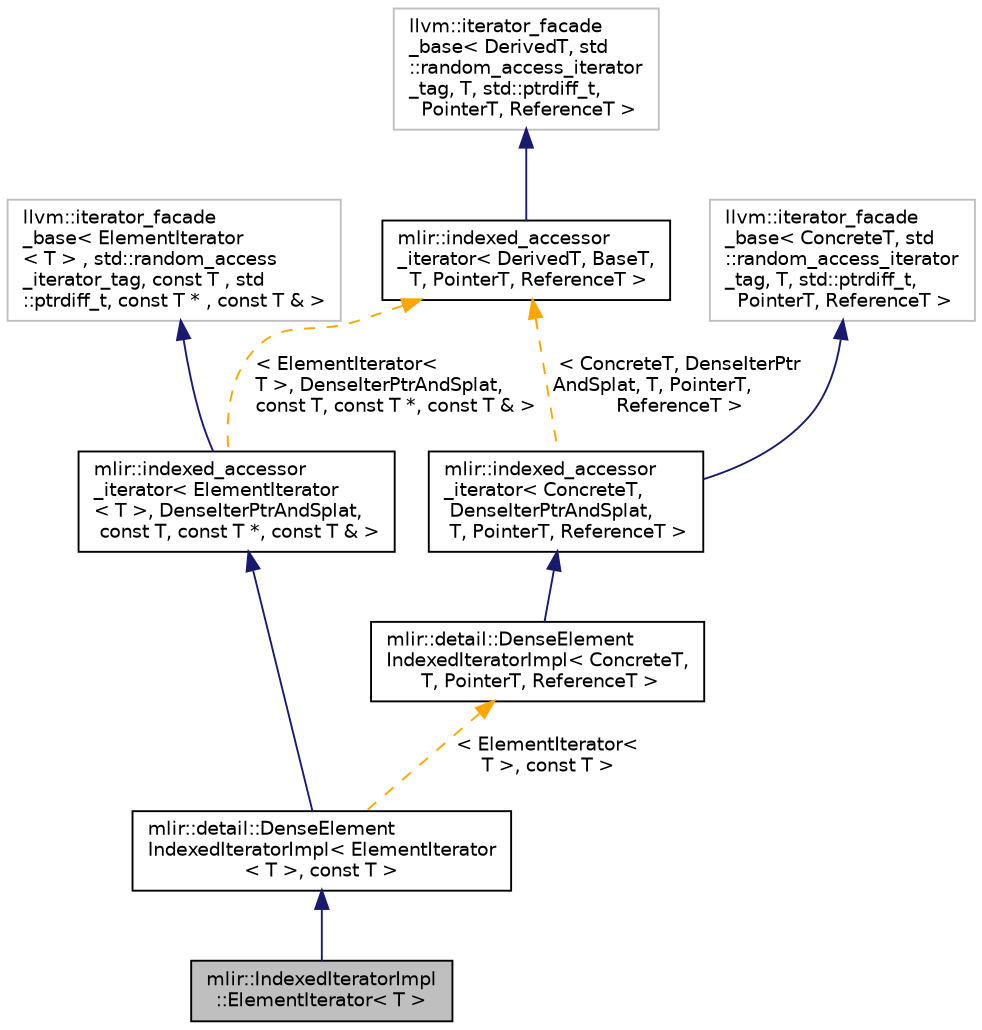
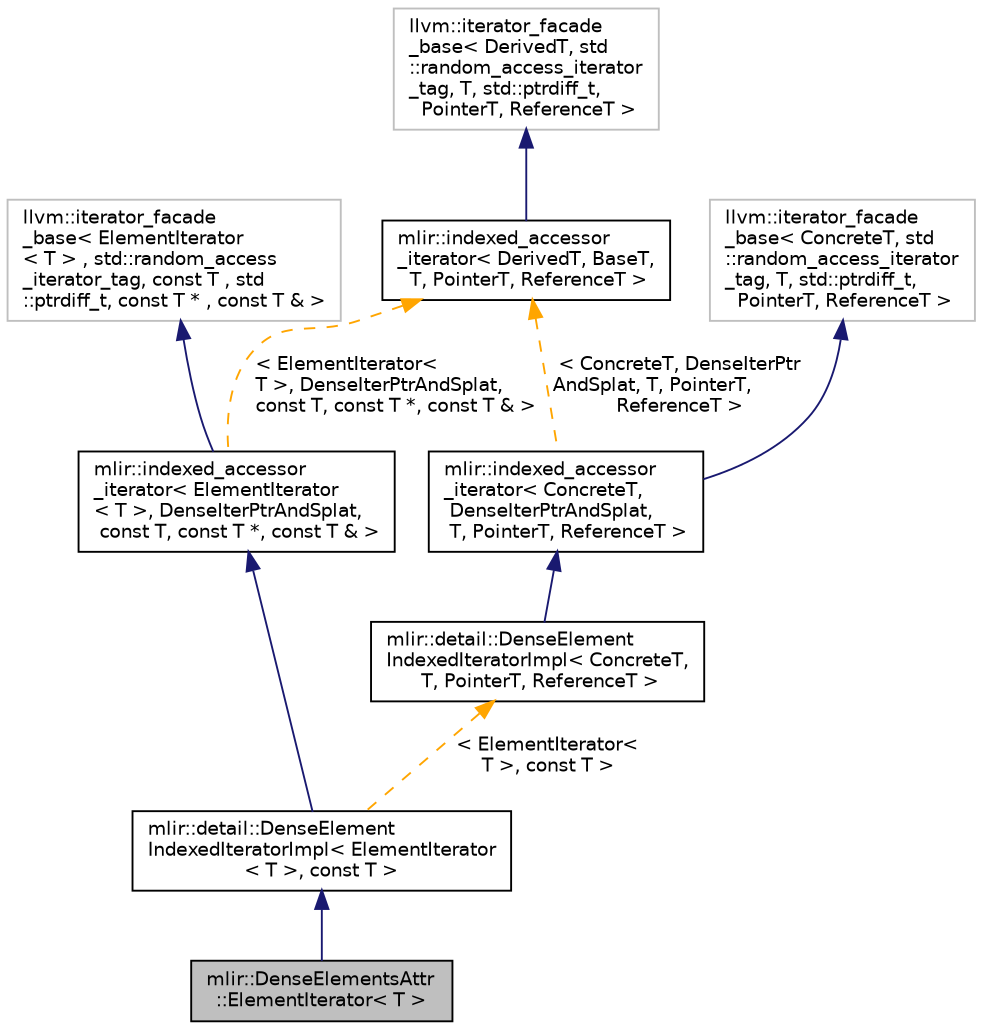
(322, 991) -> (322, 991)
